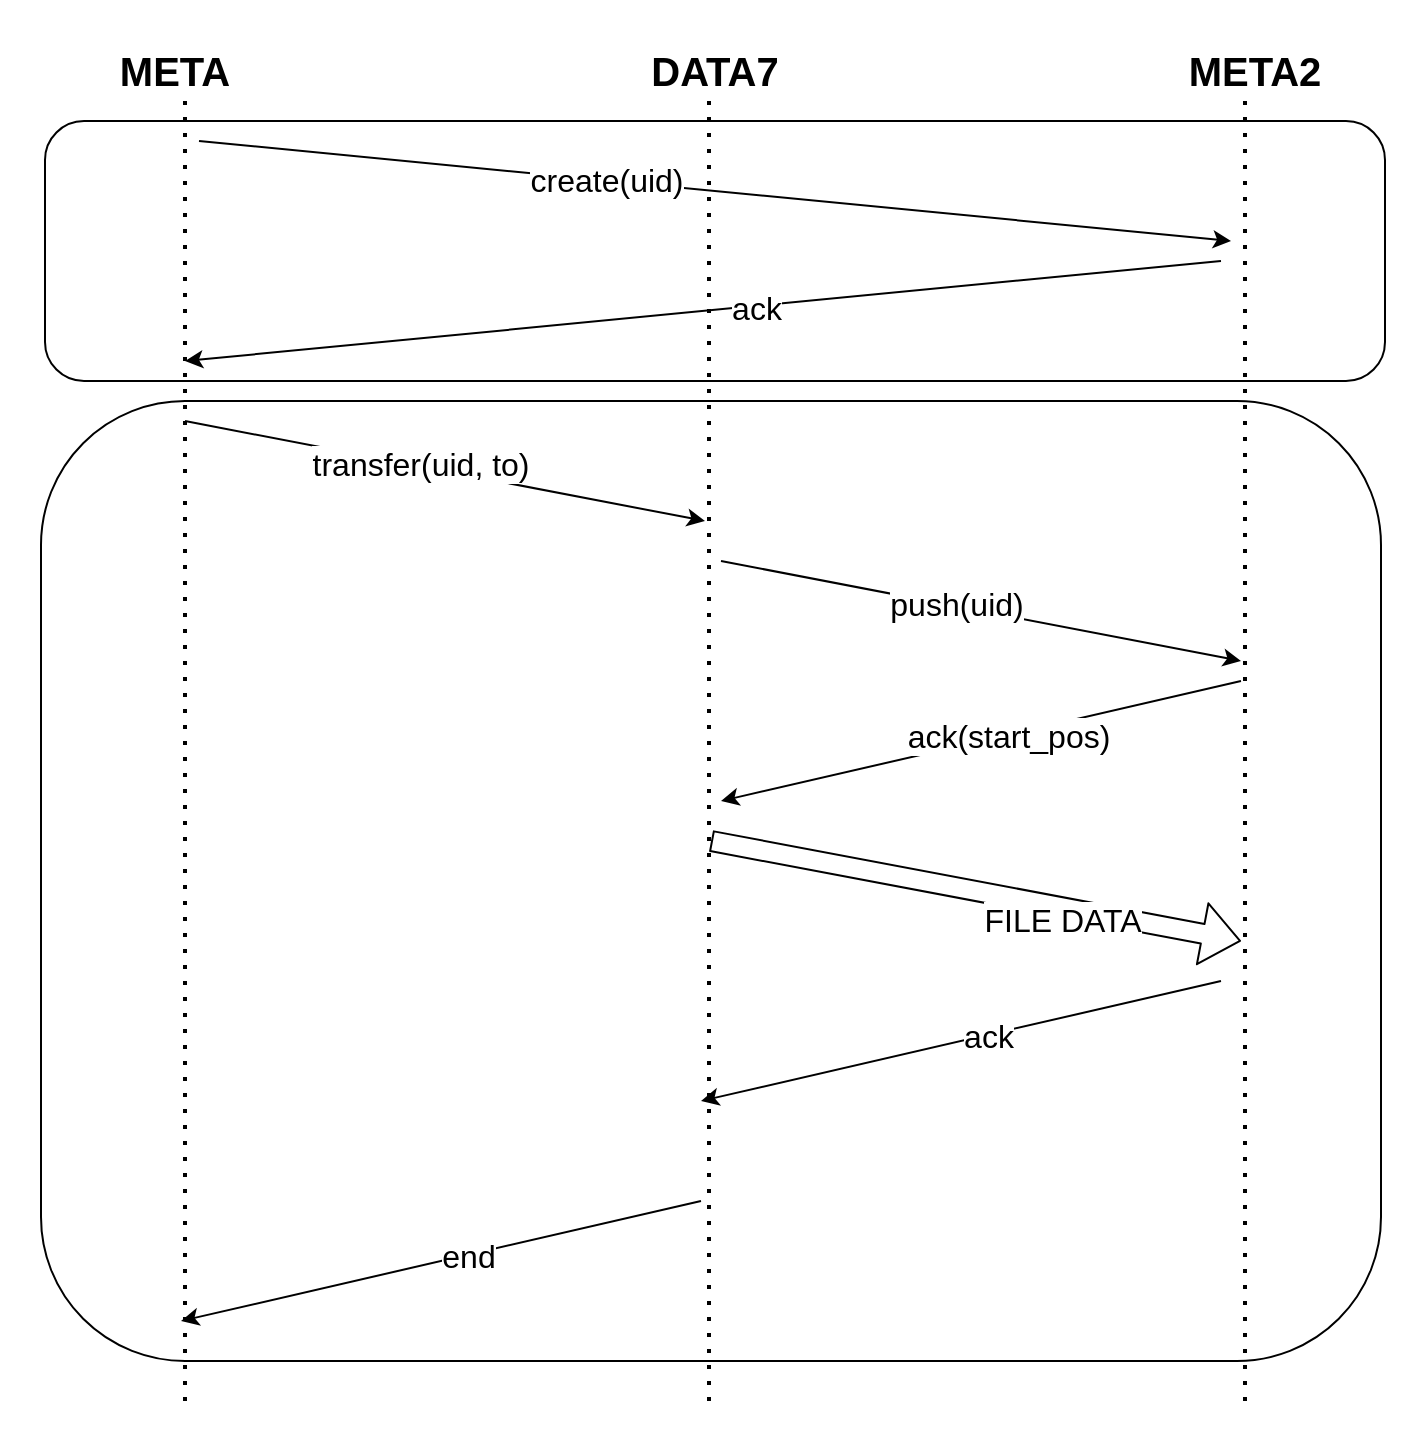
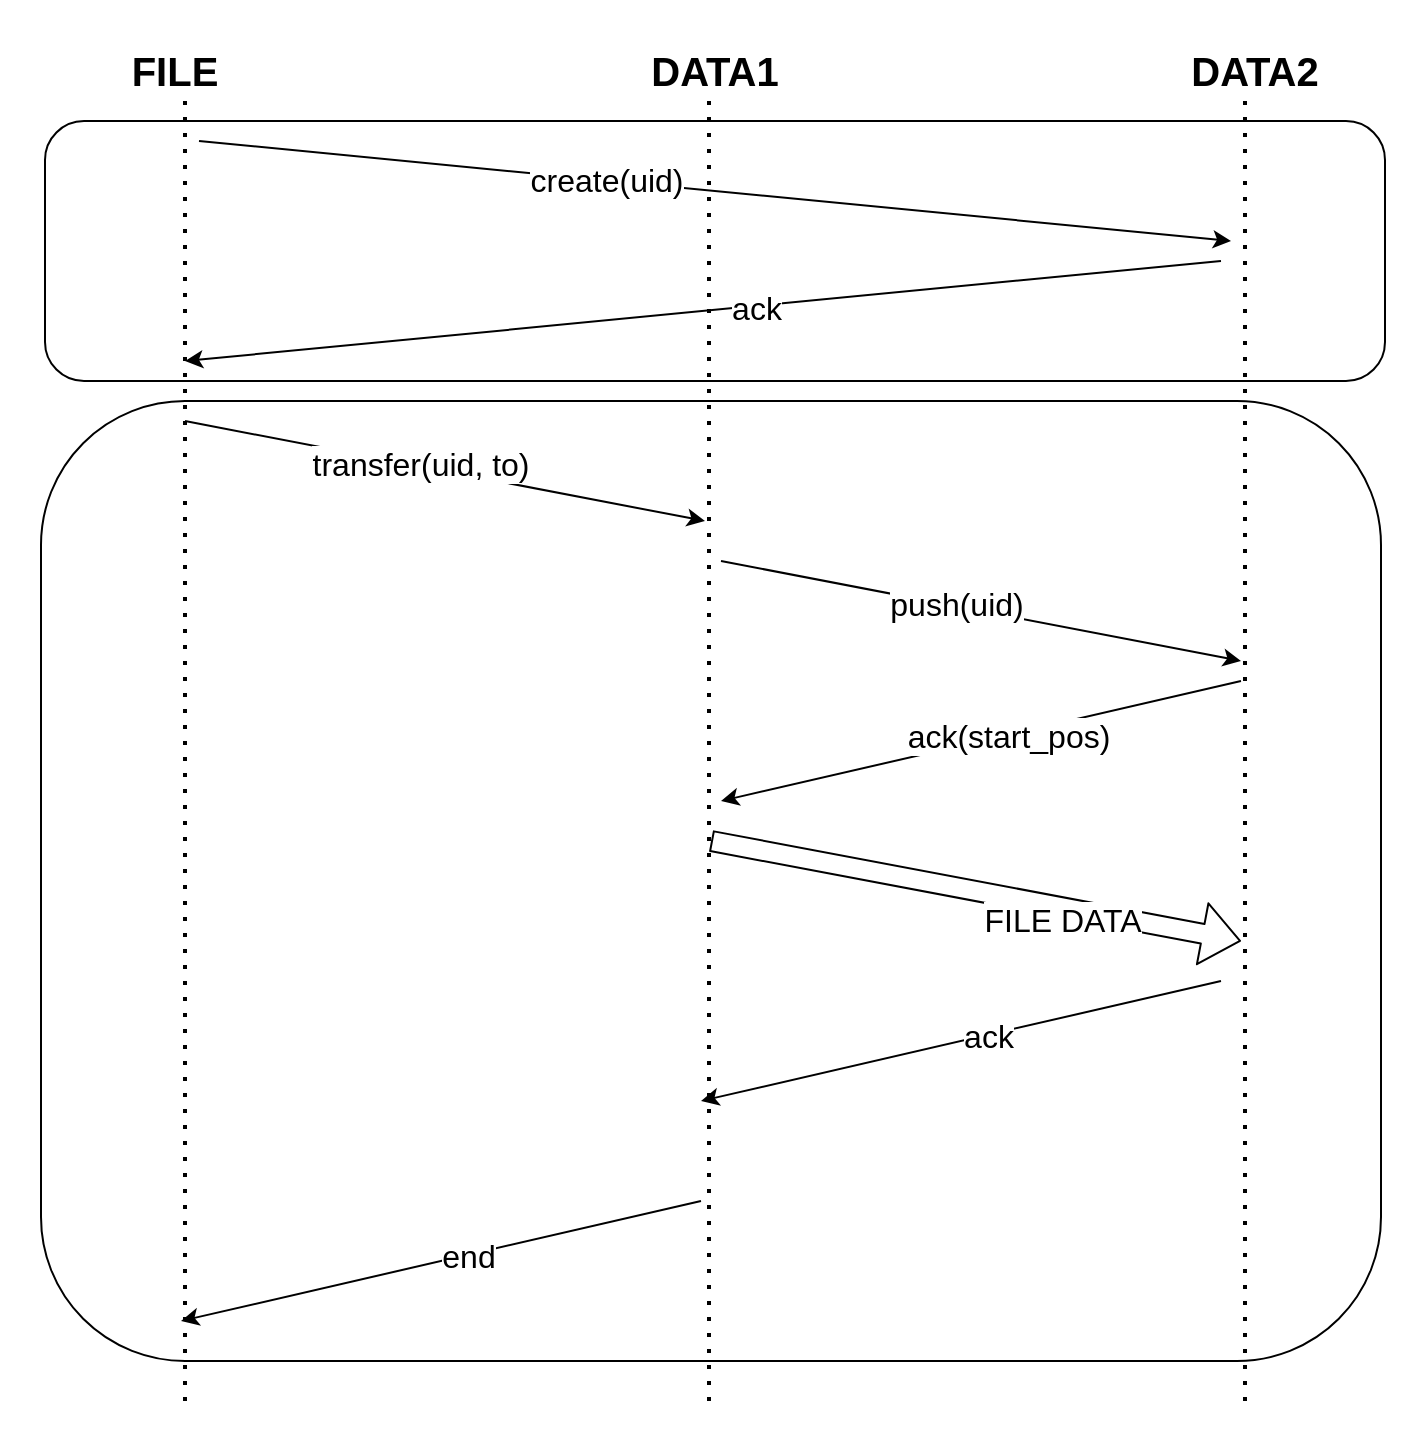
(176, 71) -> (176, 71)
(716, 71) -> (716, 71)
(1256, 71) -> (1256, 71)
